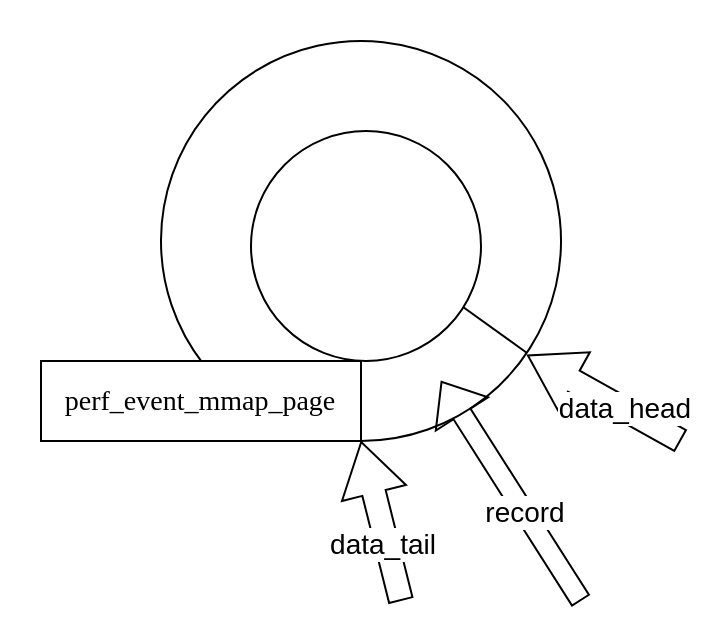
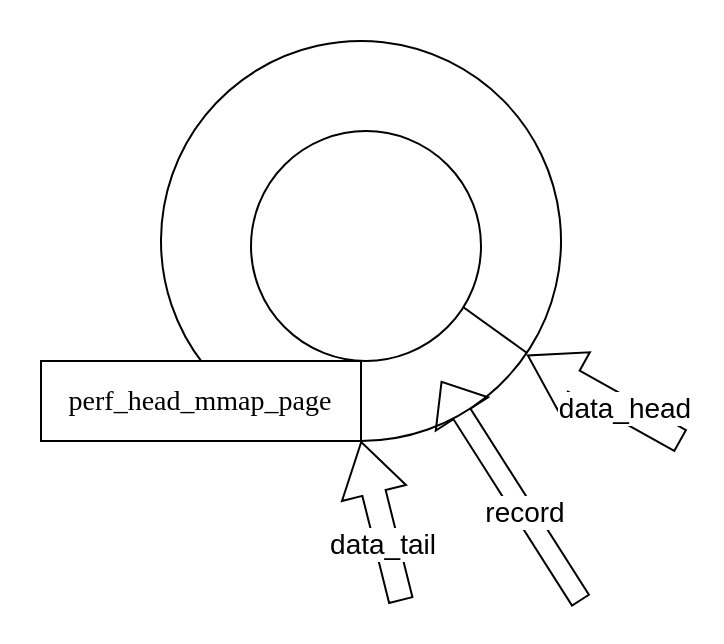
(201, 401) -> (201, 401)
